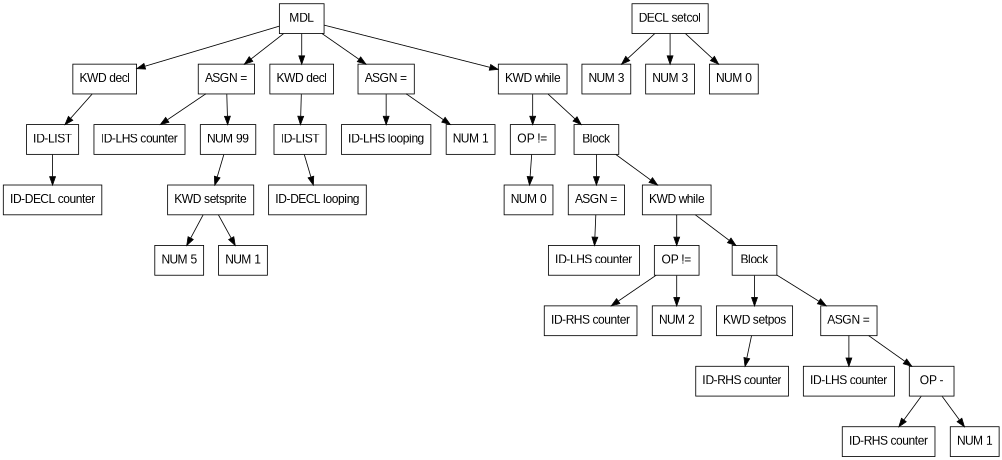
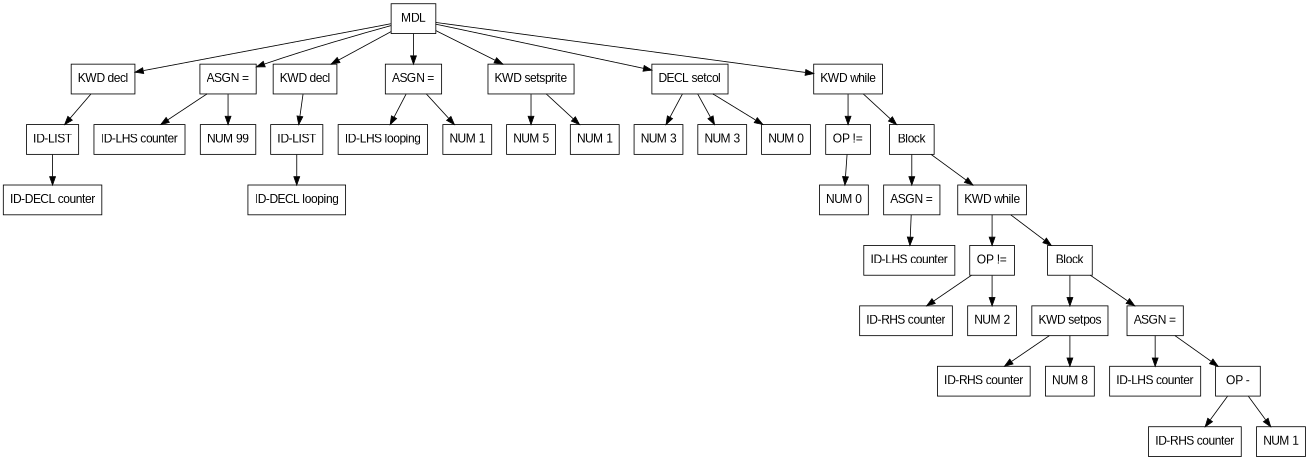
none -> (540, 46)
(221, 166) -> (466, 45)
none -> (1070, 381)
